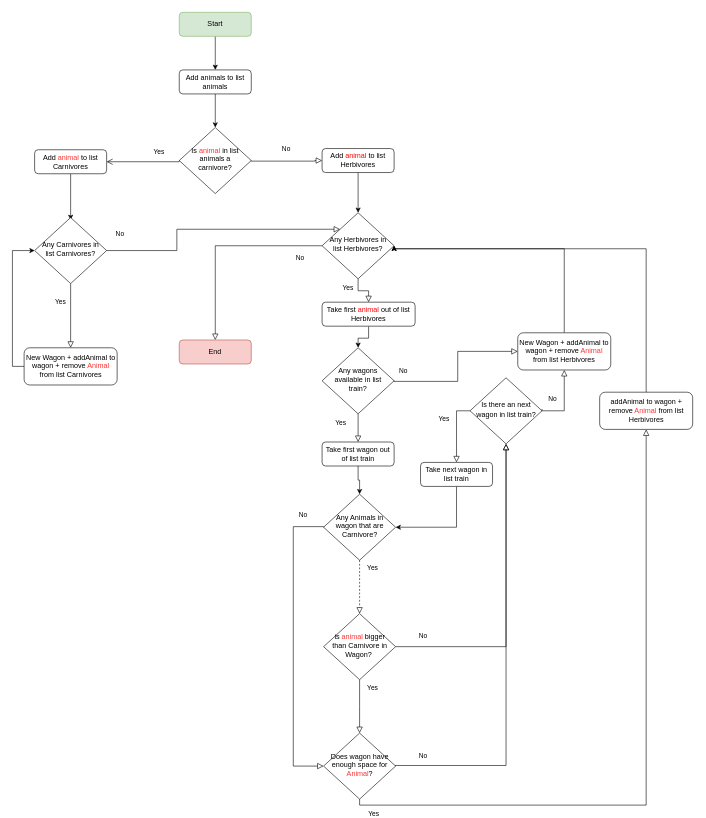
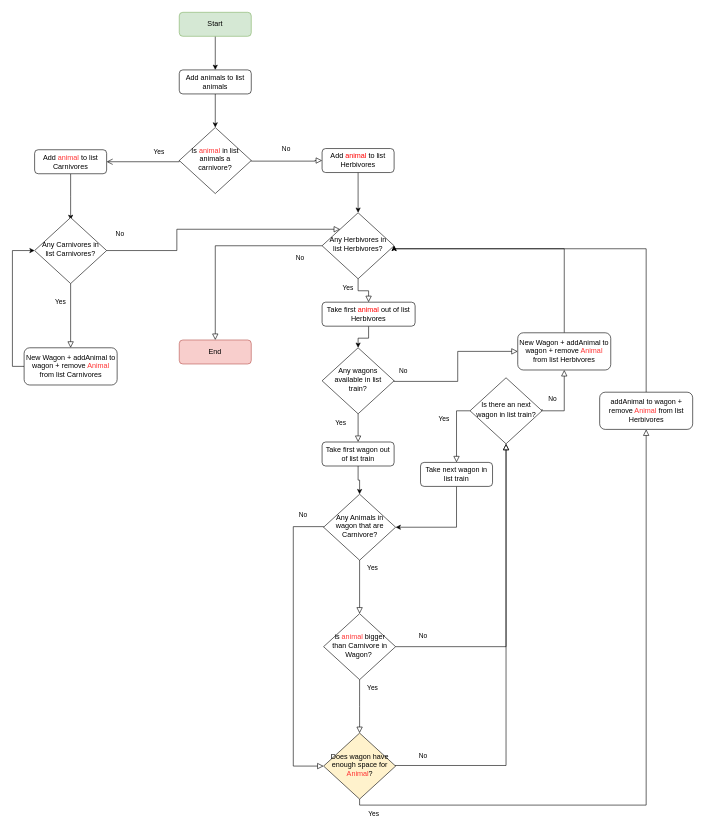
(359, 583) -> (359, 583)
(359, 766) -> (359, 766)
